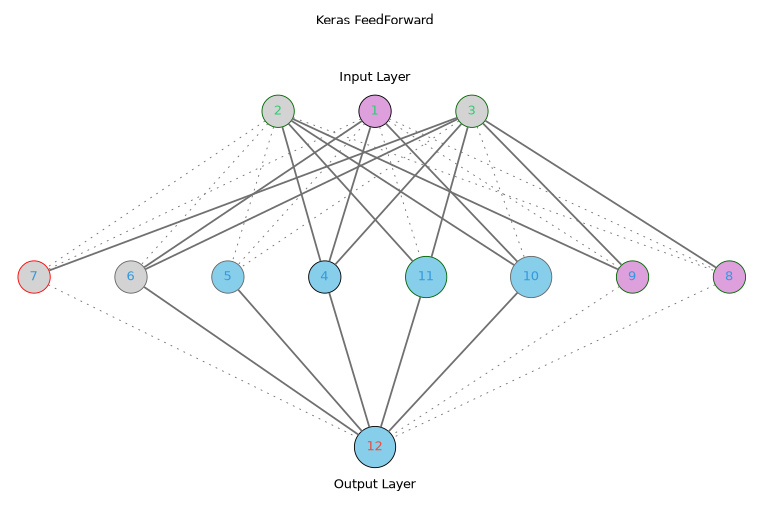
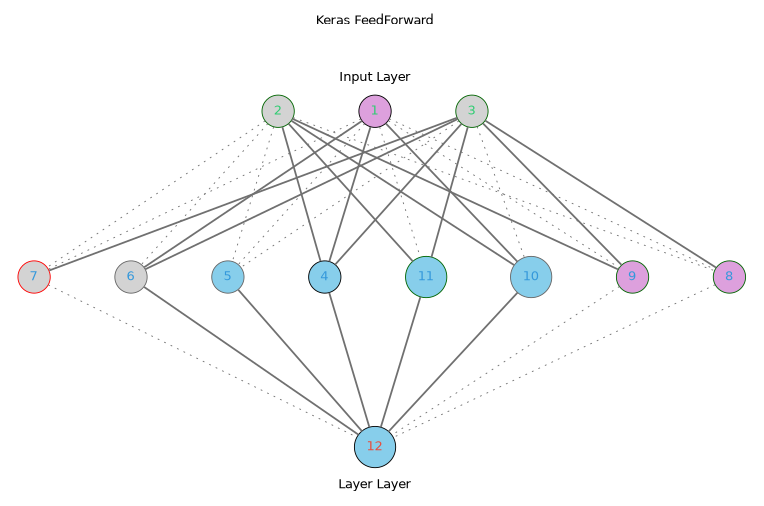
(375, 485) -> (375, 485)
